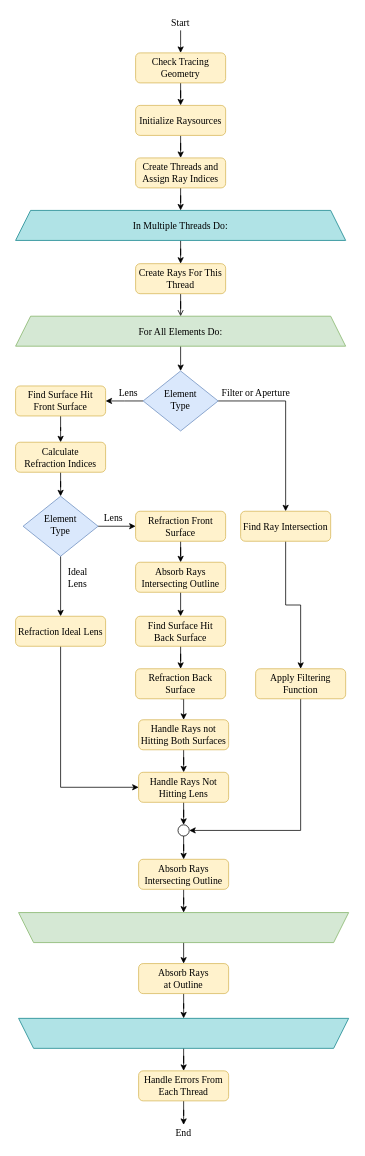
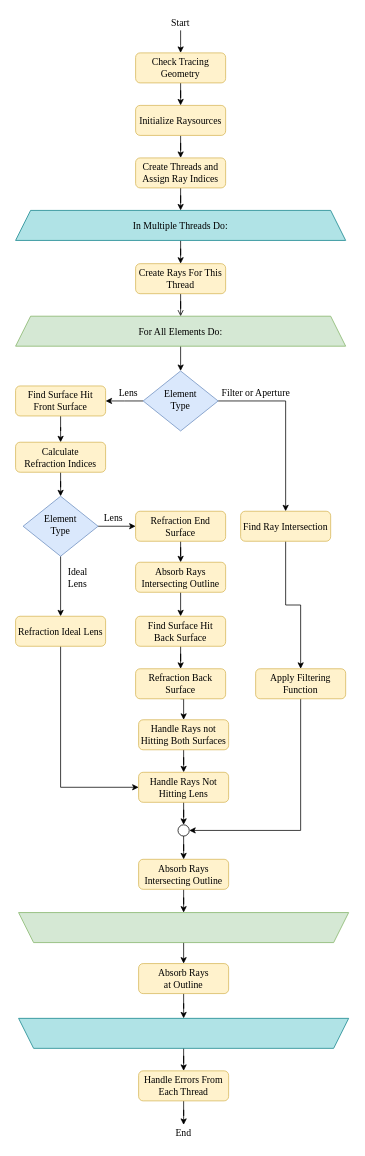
(180, 526) -> (180, 526)
